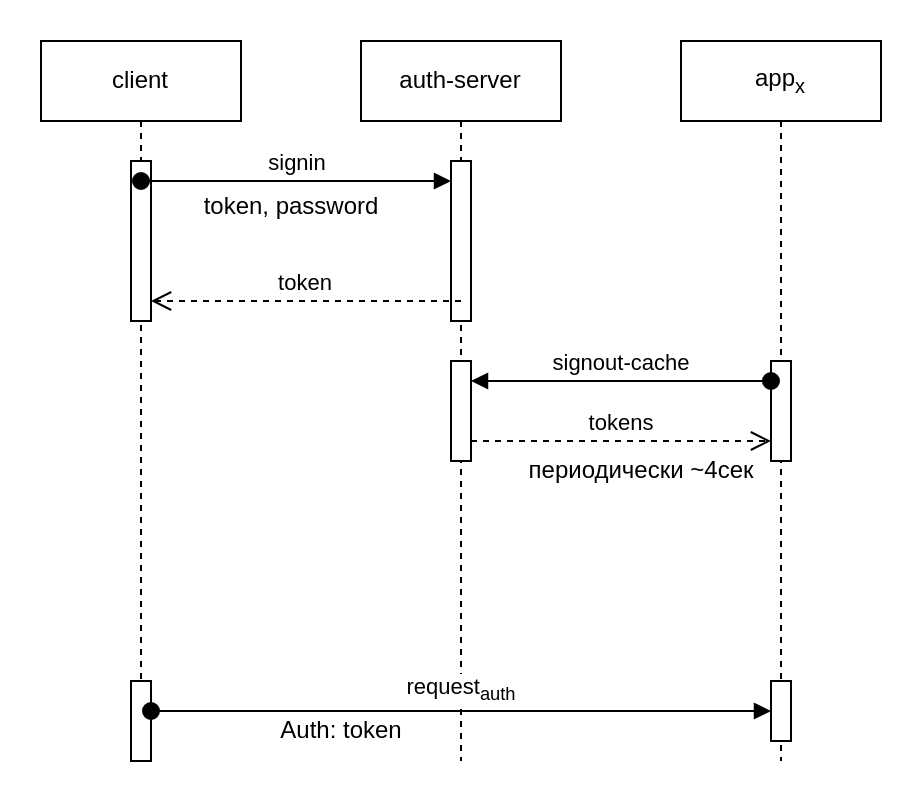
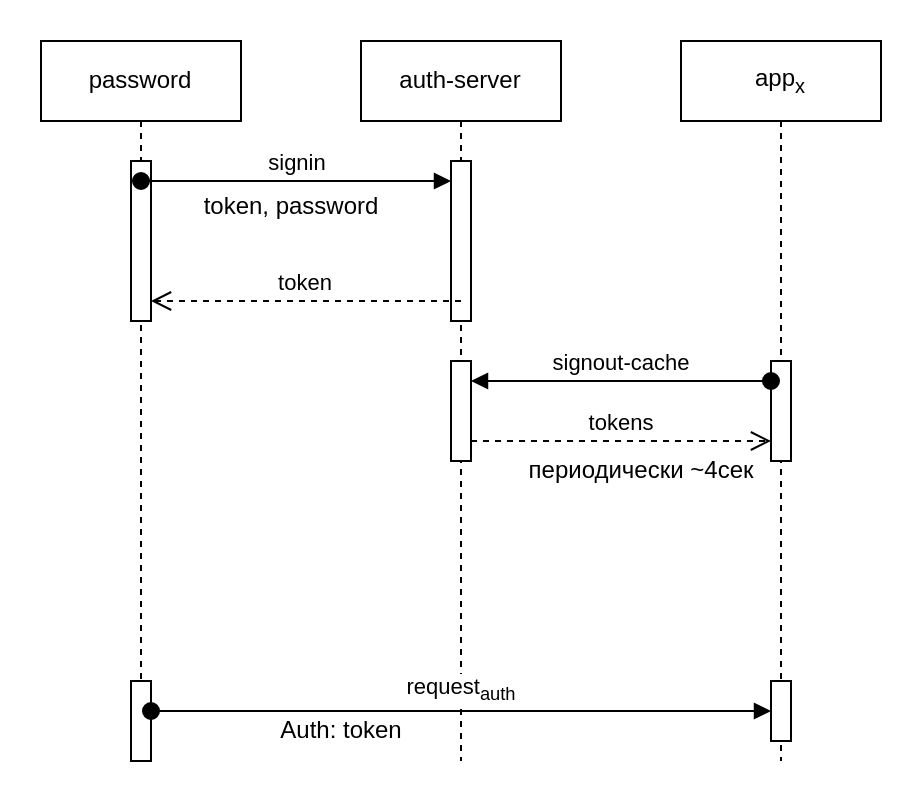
(141, 81) -> (141, 81)
